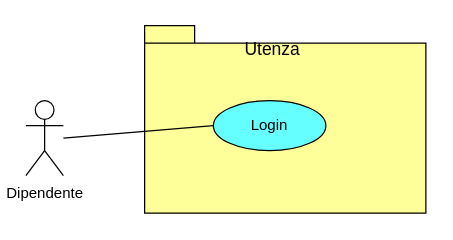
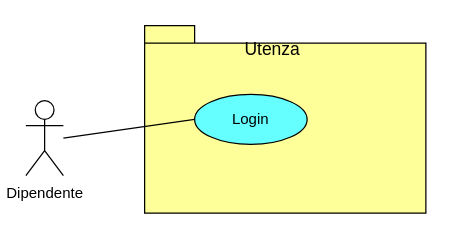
(269, 126) -> (251, 119)
